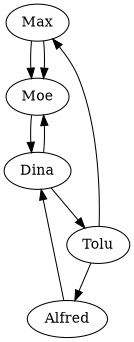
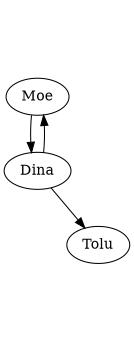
(38, 23) -> none
(67, 319) -> none
